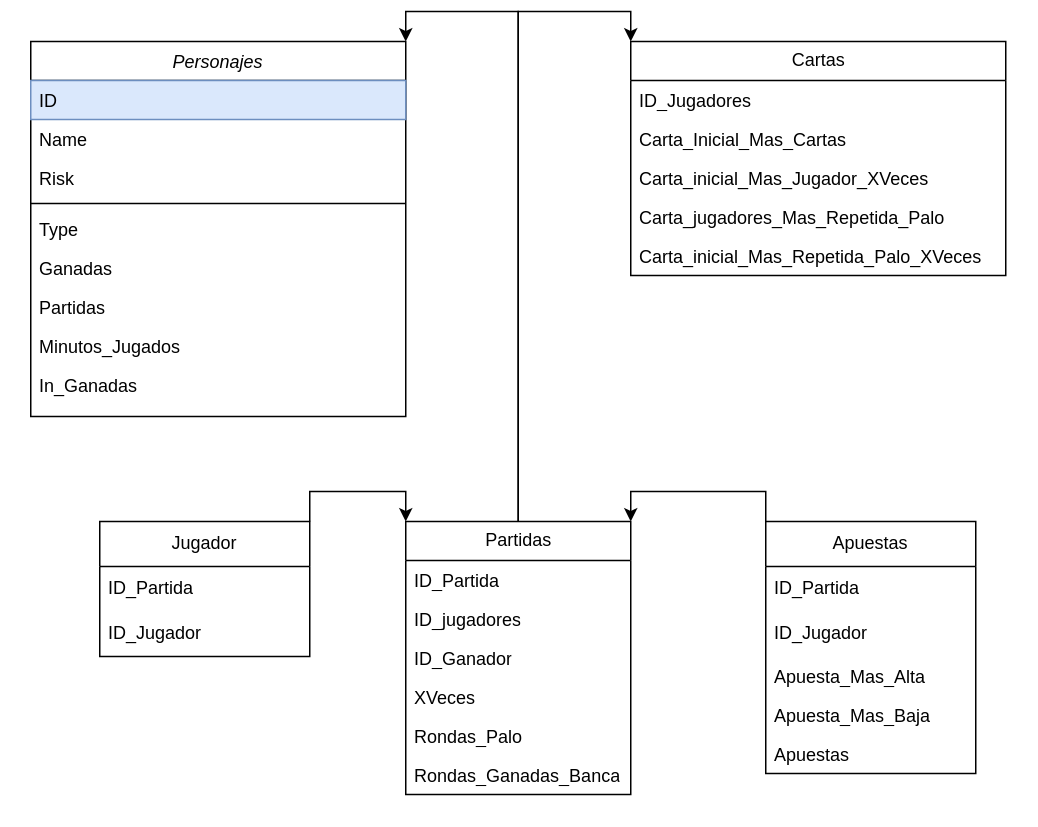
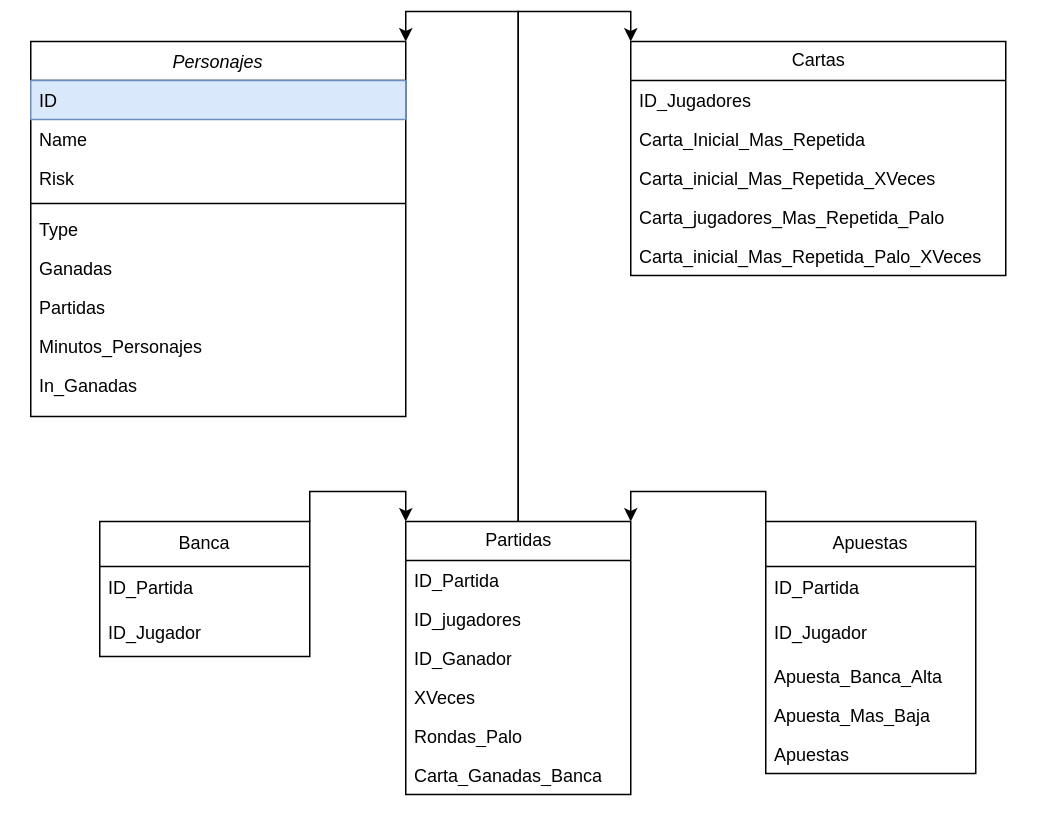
(754, 141) -> (761, 141)
(791, 179) -> (794, 179)
(112, 347) -> (127, 347)
(205, 544) -> (205, 544)
(853, 678) -> (863, 678)
(516, 777) -> (511, 777)
